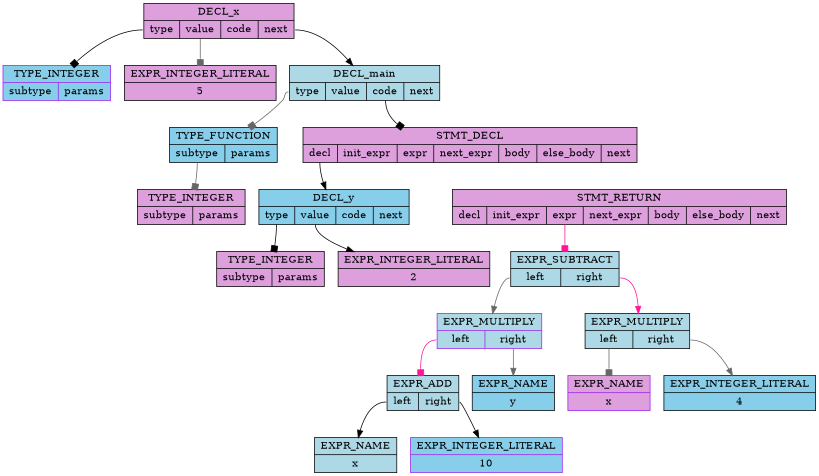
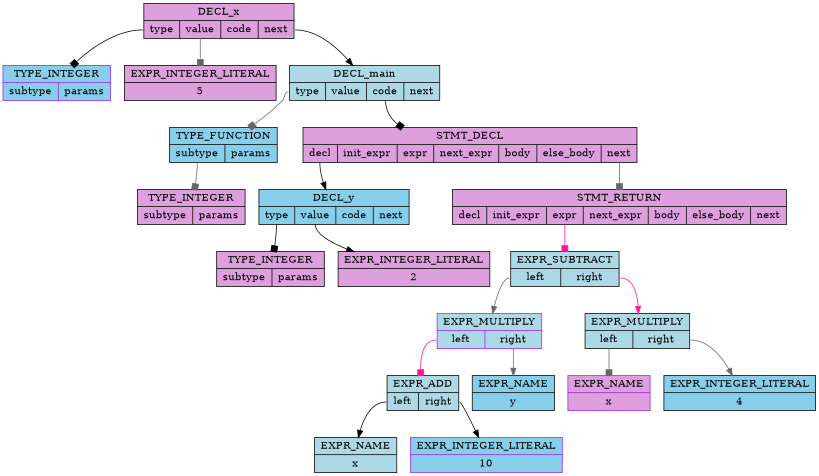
none -> (619, 172)
